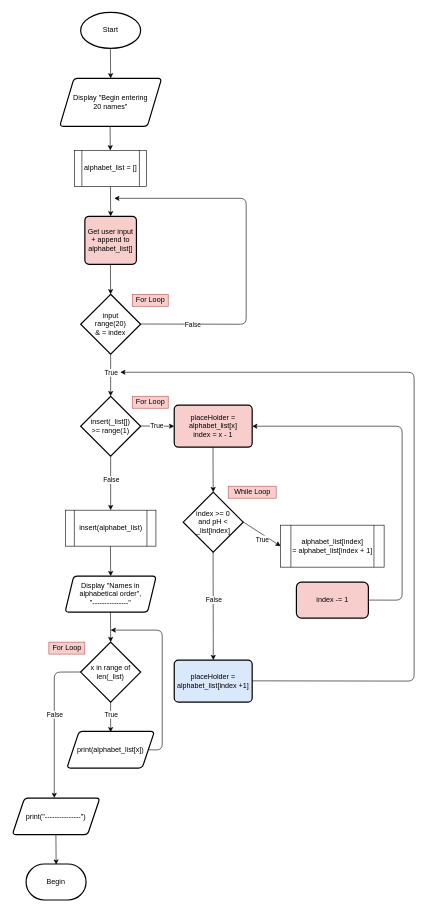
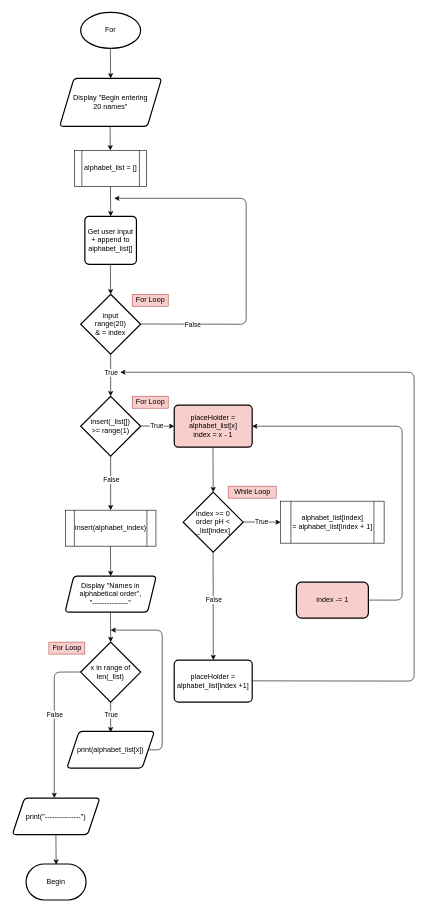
(111, 30) -> (111, 30)
(111, 240) -> (111, 240)
(213, 522) -> (213, 522)
(111, 528) -> (111, 528)
(333, 546) -> (333, 522)
(213, 681) -> (213, 681)
